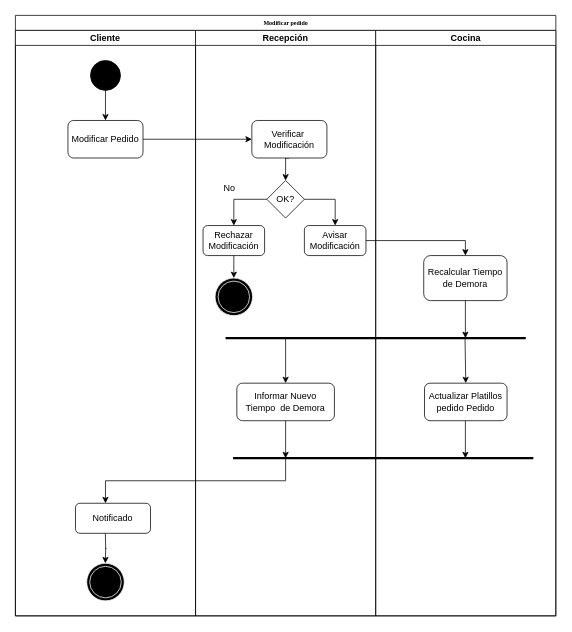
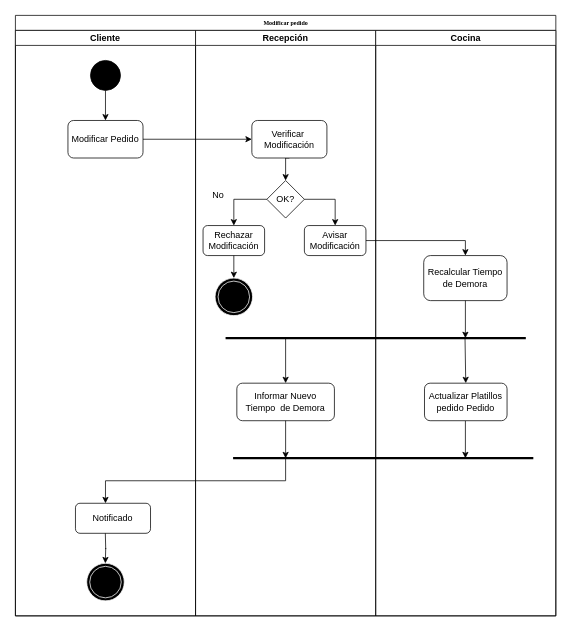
(229, 188) -> (218, 195)
